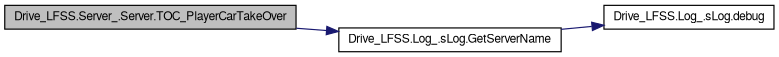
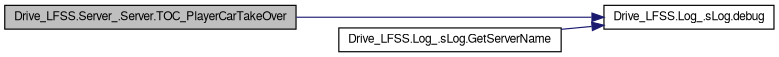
(311, 29) -> (444, 17)
